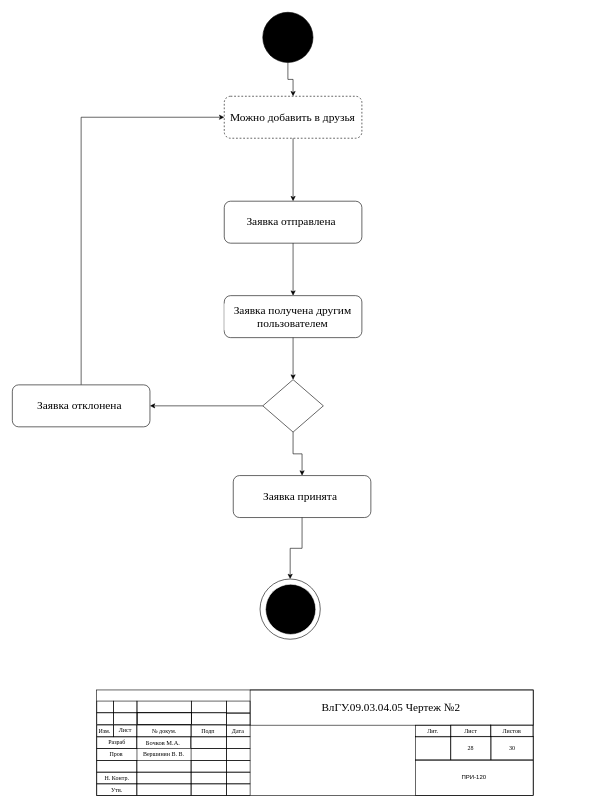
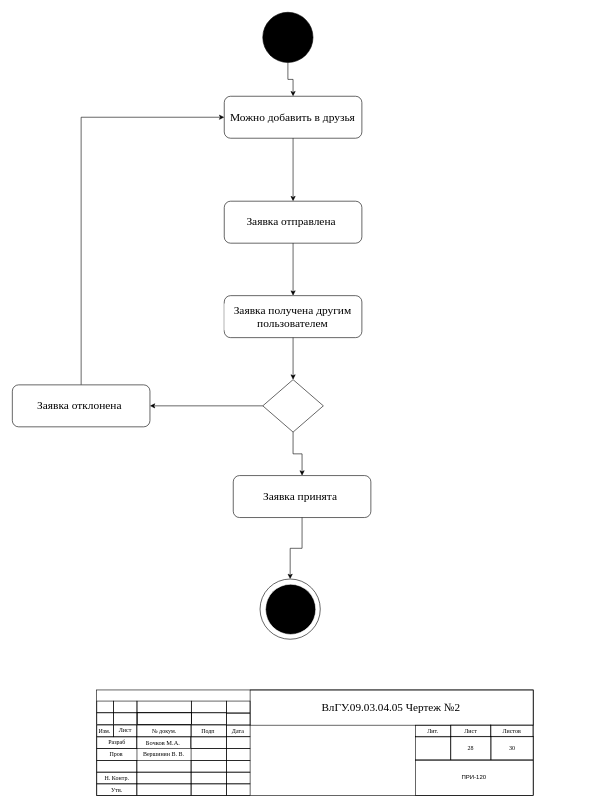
(293, 117) -> (293, 117)
